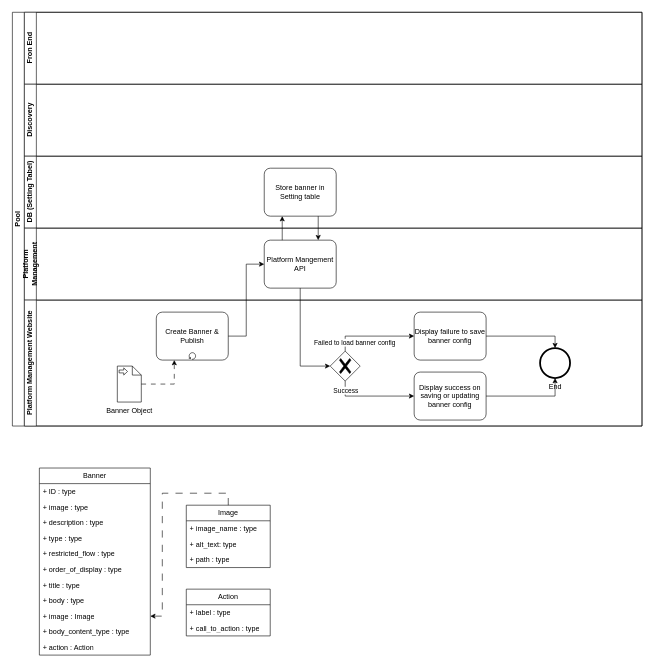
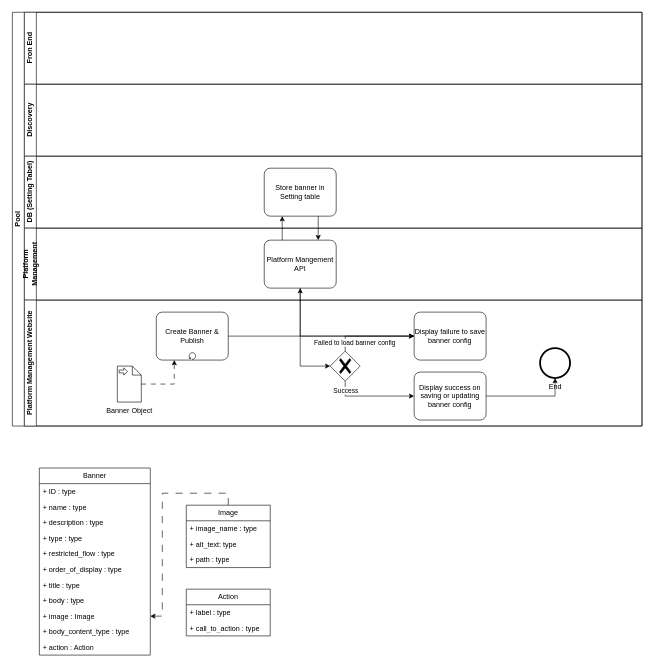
(246, 264) -> (271, 336)
(555, 338) -> (412, 336)
(66, 508) -> (65, 508)
